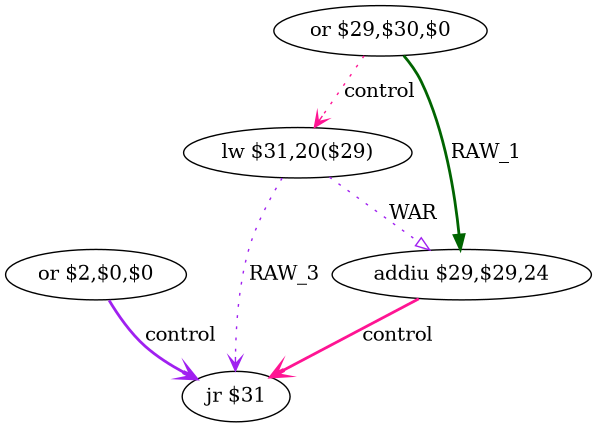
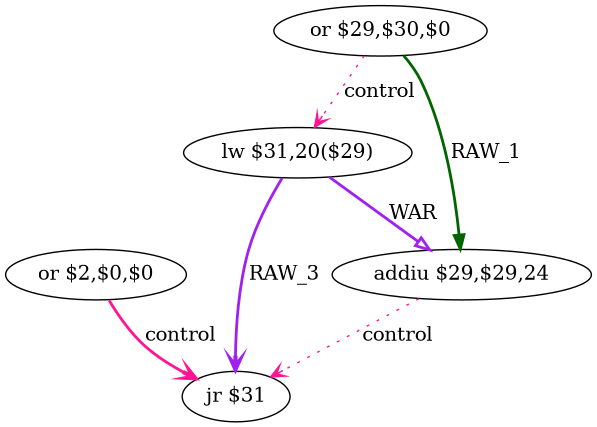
(374, 209) -> (374, 209)
(245, 264) -> (245, 264)
(351, 335) -> (351, 335)
(141, 342) -> (141, 342)
